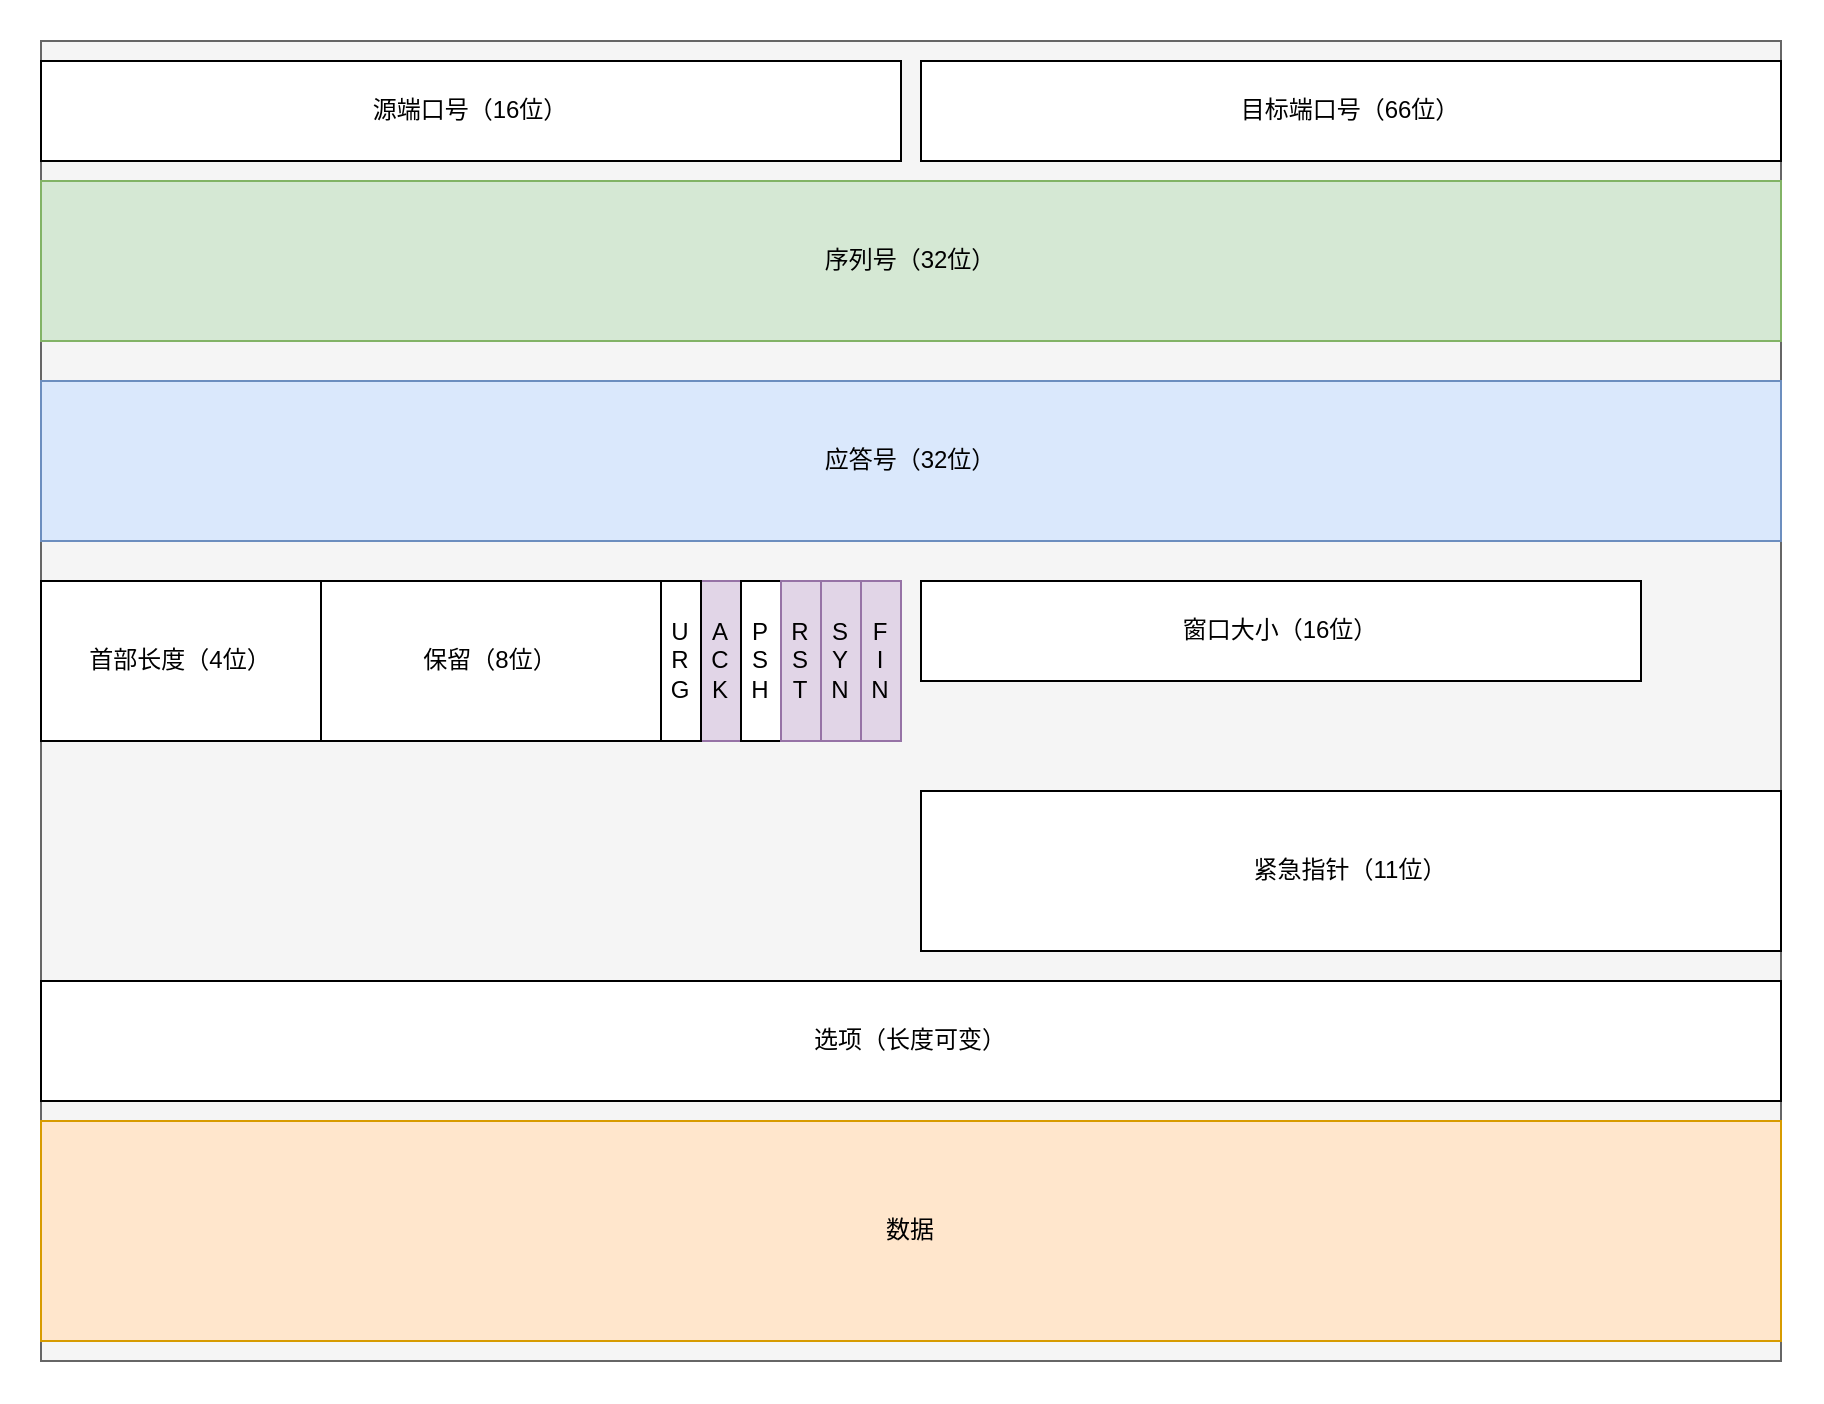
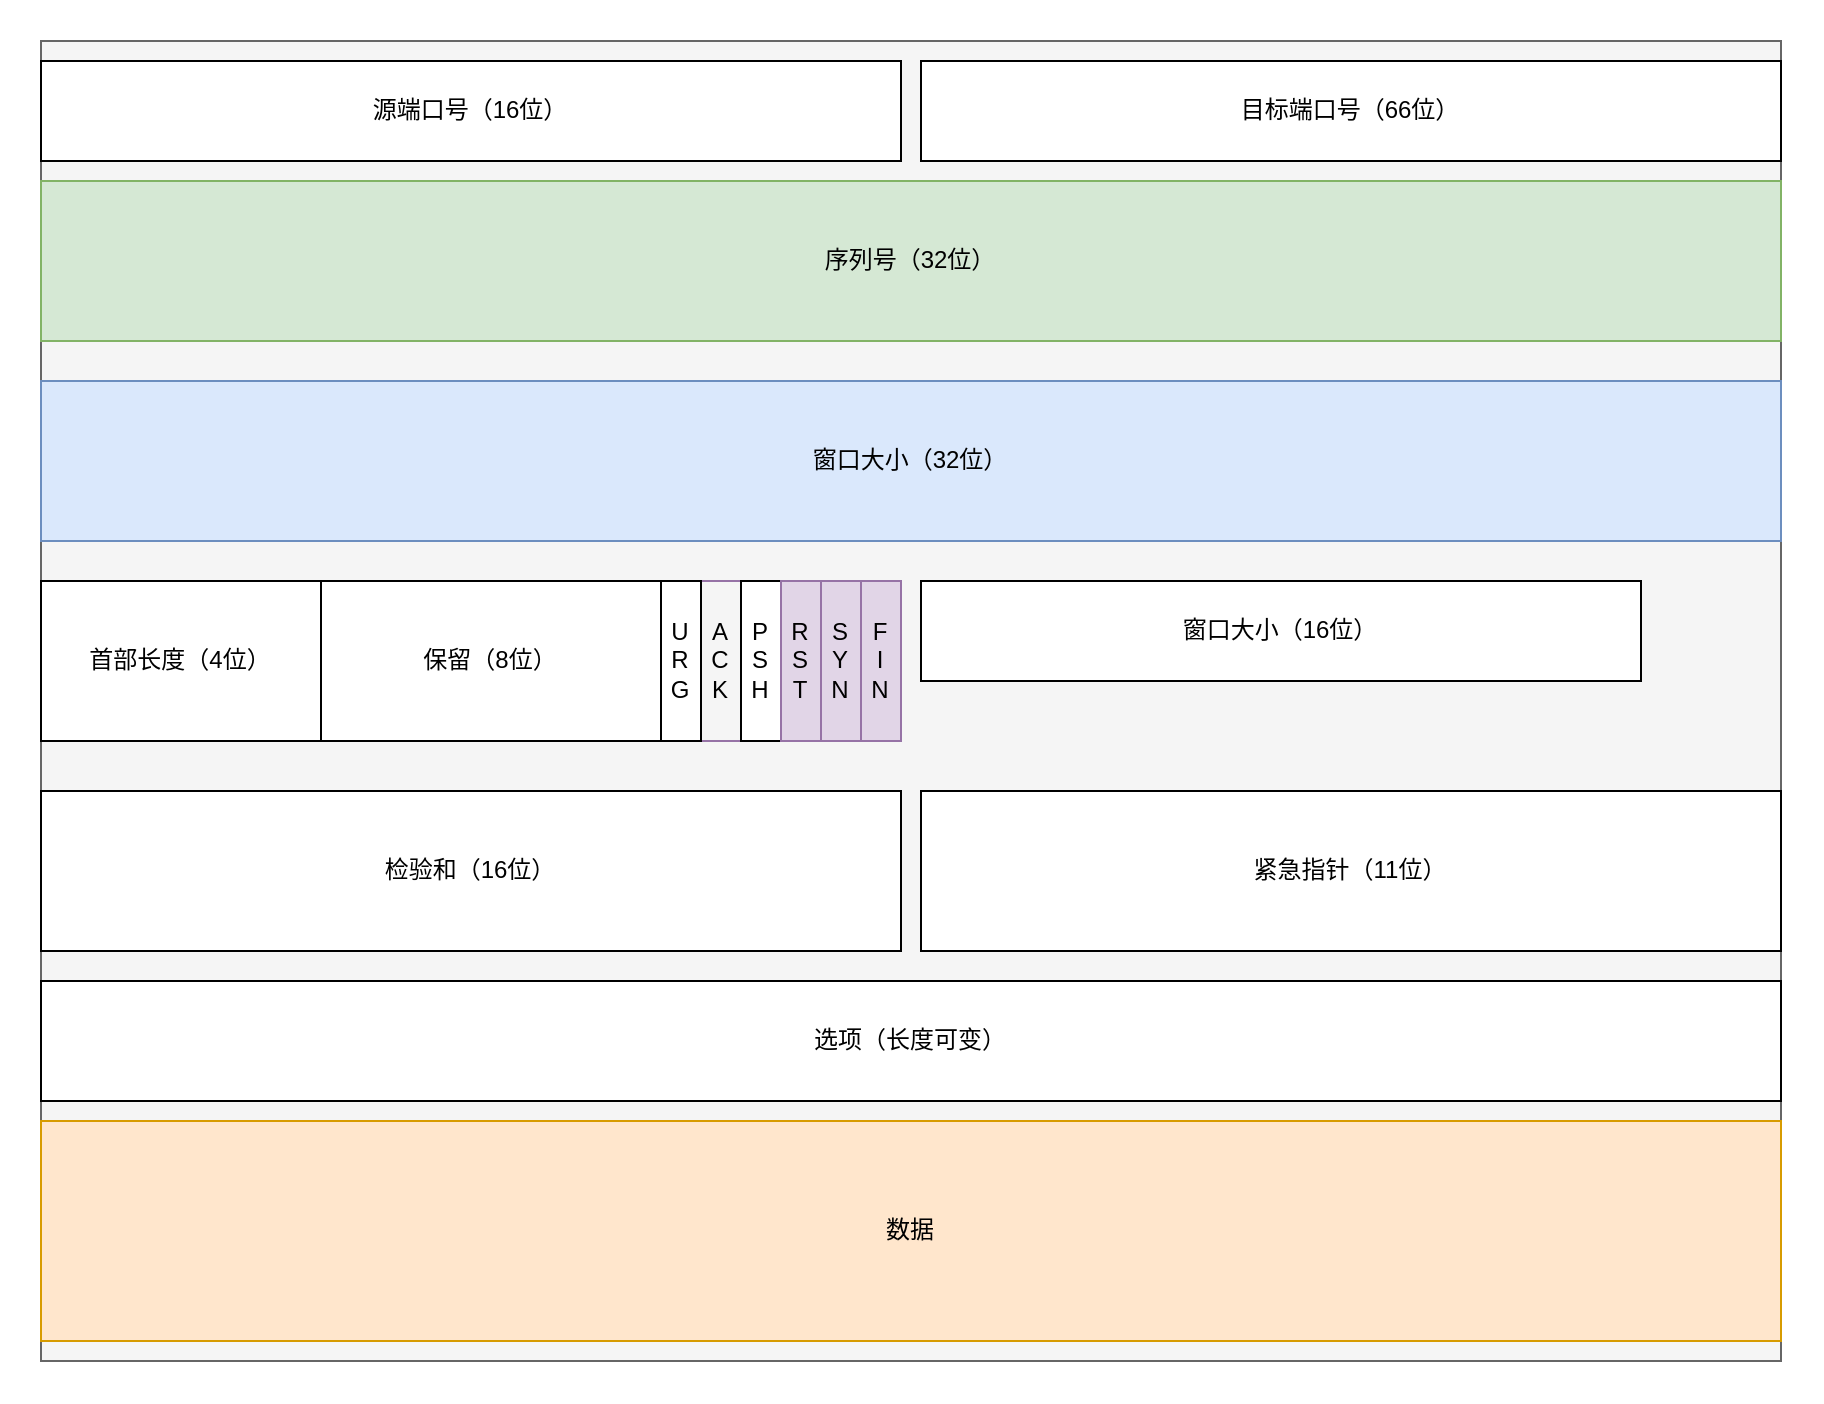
(911, 461) -> (911, 461)
(721, 661) -> (721, 661)
none -> (471, 871)
